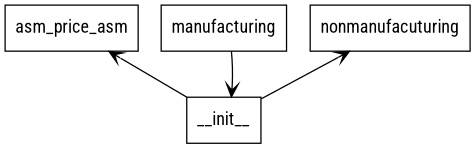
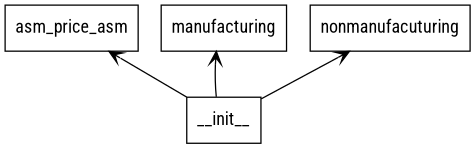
(232, 68) -> (215, 80)
